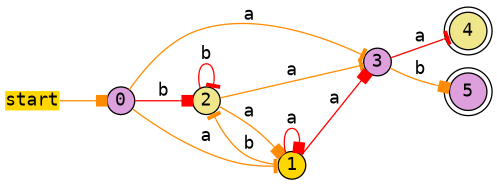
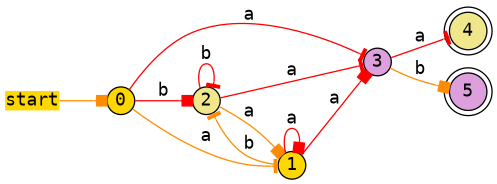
(234, 24) -> (234, 24)
(289, 82) -> (289, 82)
(121, 101) -> (121, 101)
